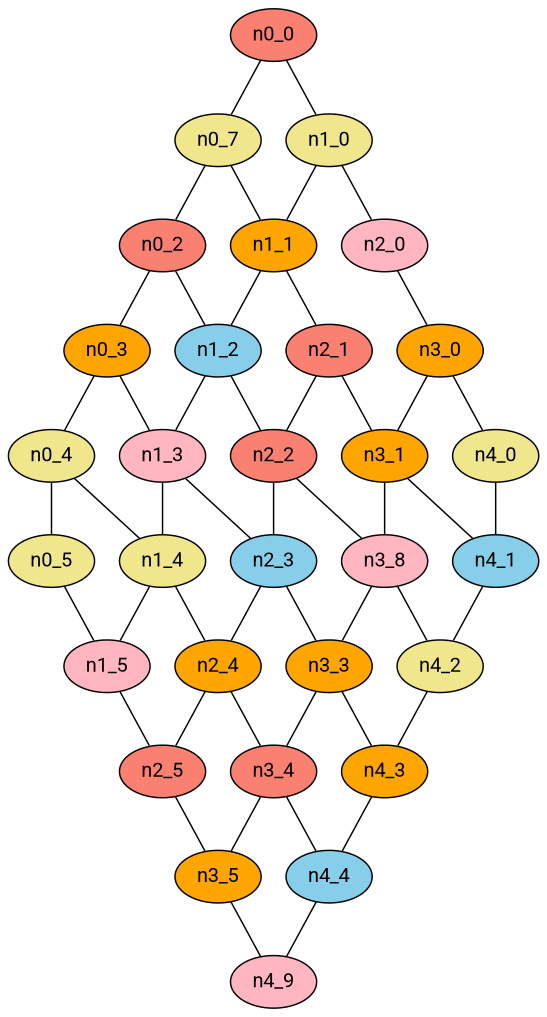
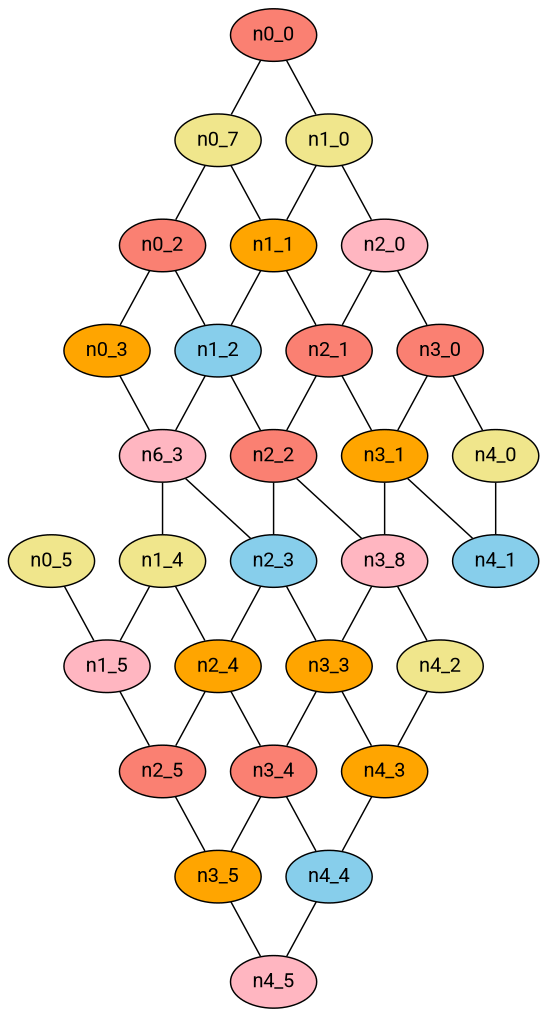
none -> (357, 298)
(440, 351) -> (440, 351)
(52, 456) -> none
(163, 456) -> (163, 456)
(468, 613) -> none
(274, 982) -> (274, 982)
